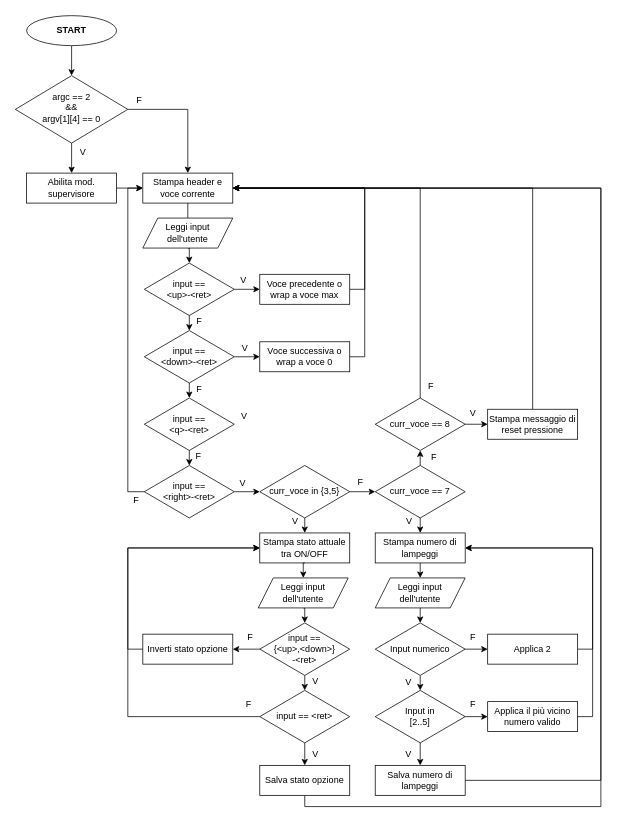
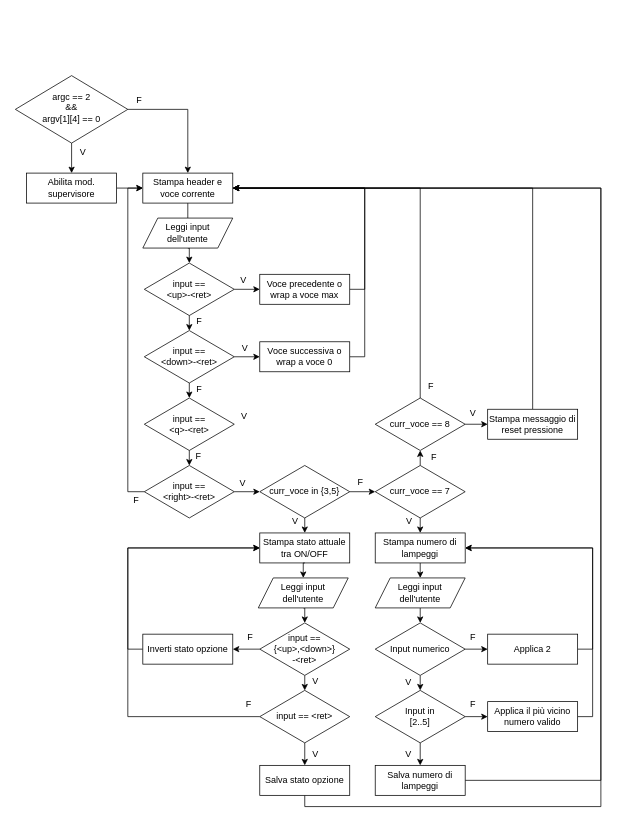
(72, 30) -> none
(72, 57) -> none
